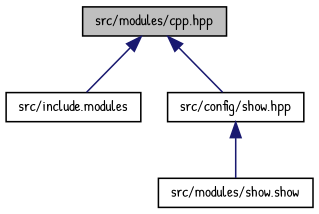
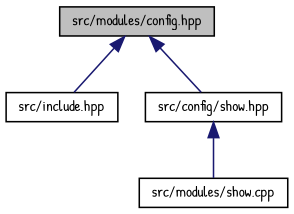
(155, 21) -> (137, 21)
(73, 107) -> (62, 107)
(236, 193) -> (214, 193)
